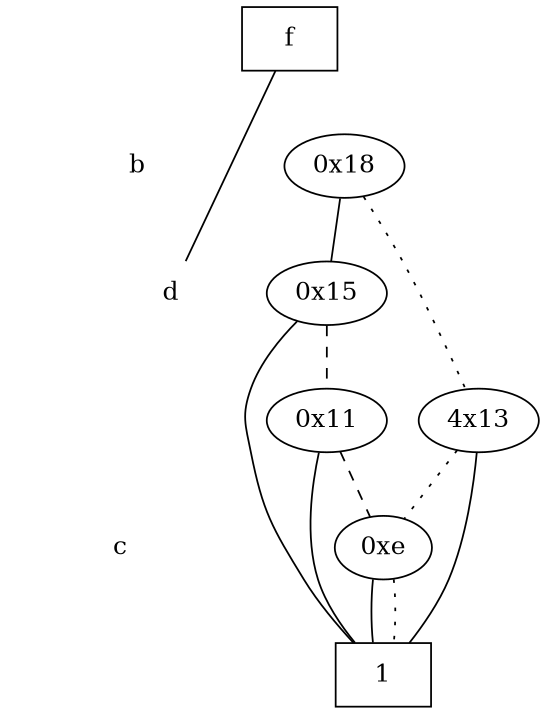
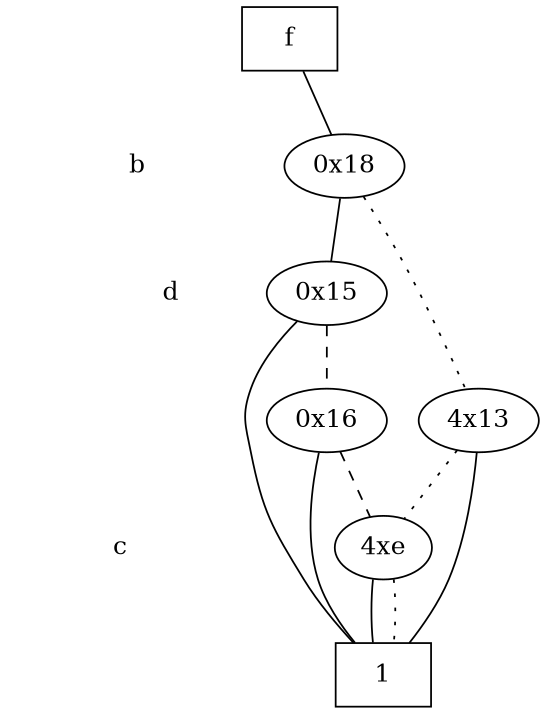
(231, 166) -> (317, 103)
(327, 420) -> (327, 420)
(383, 548) -> (383, 548)
